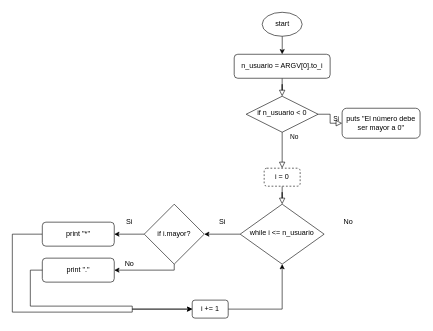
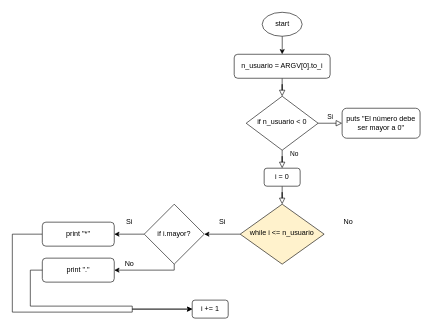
(282, 114) -> (282, 123)
(282, 177) -> (282, 177)
(282, 234) -> (282, 234)
(282, 269) -> none
